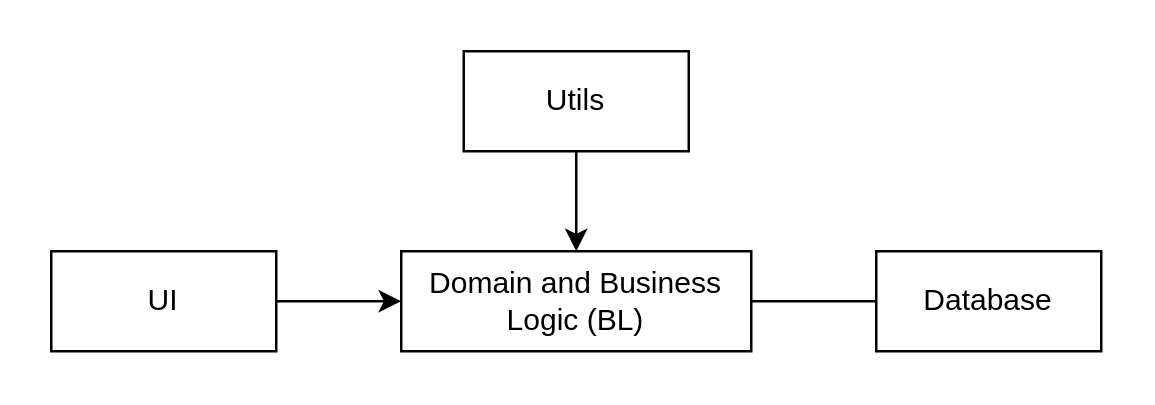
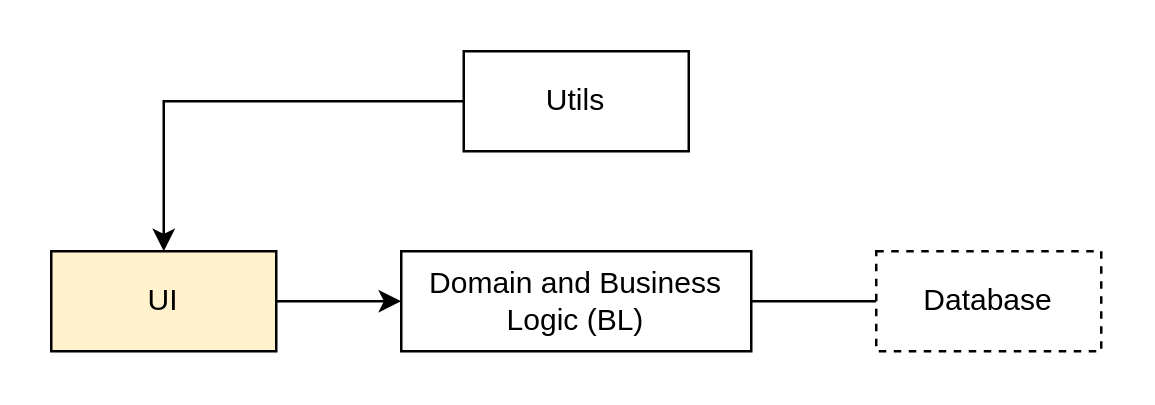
(576, 193) -> (247, 101)
(164, 301) -> (164, 301)
(989, 301) -> (989, 301)
